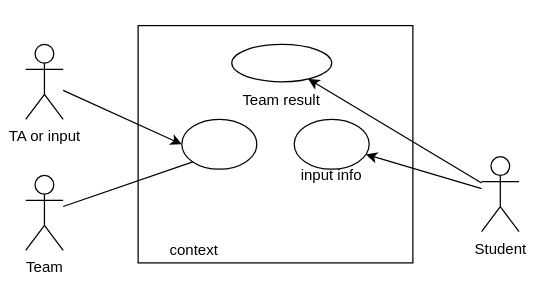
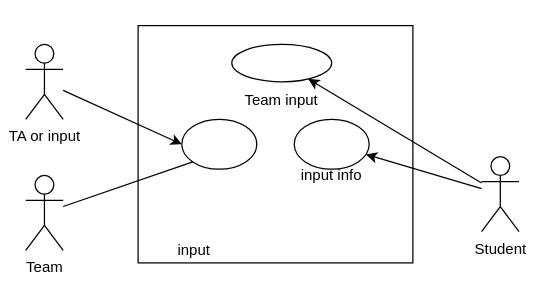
(282, 101) -> (282, 101)
(194, 251) -> (194, 251)
